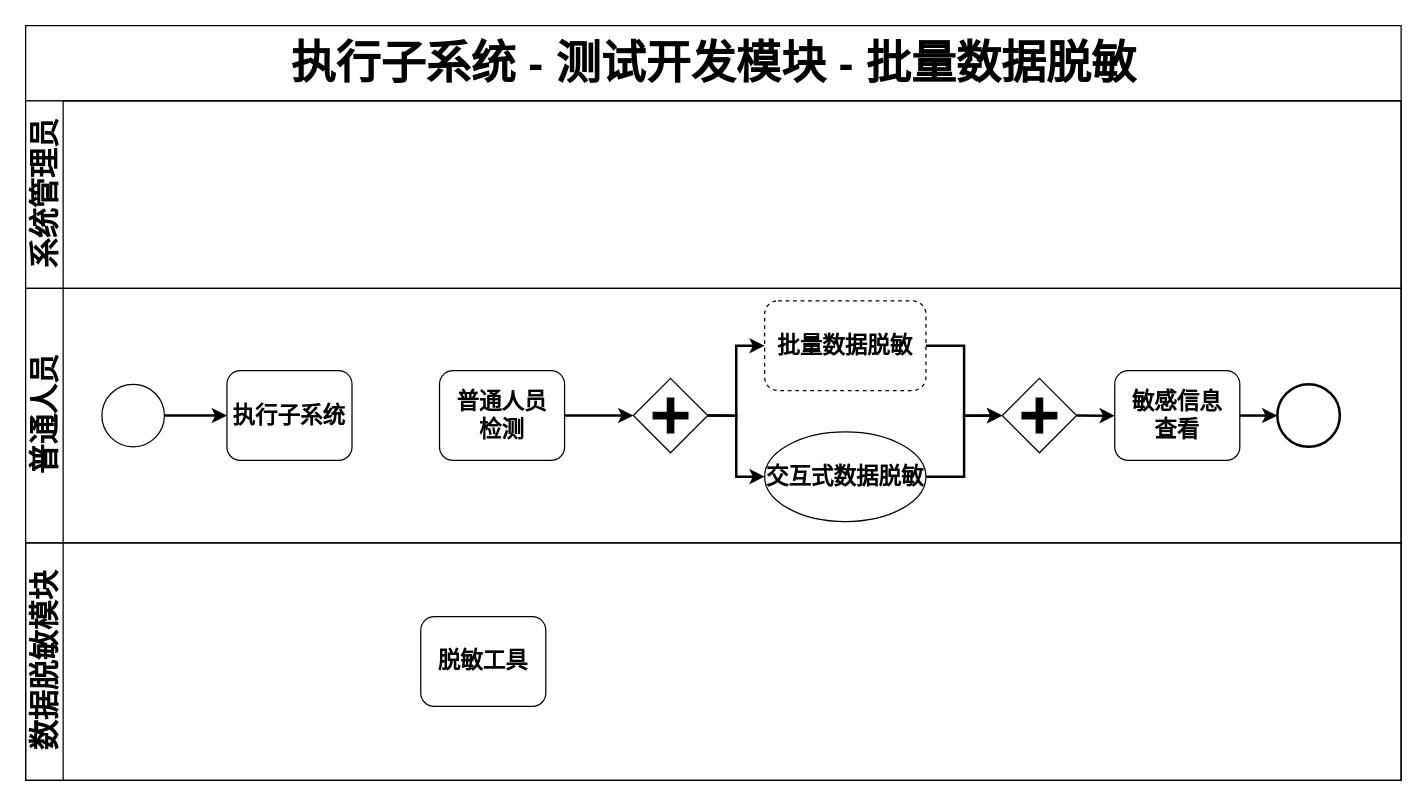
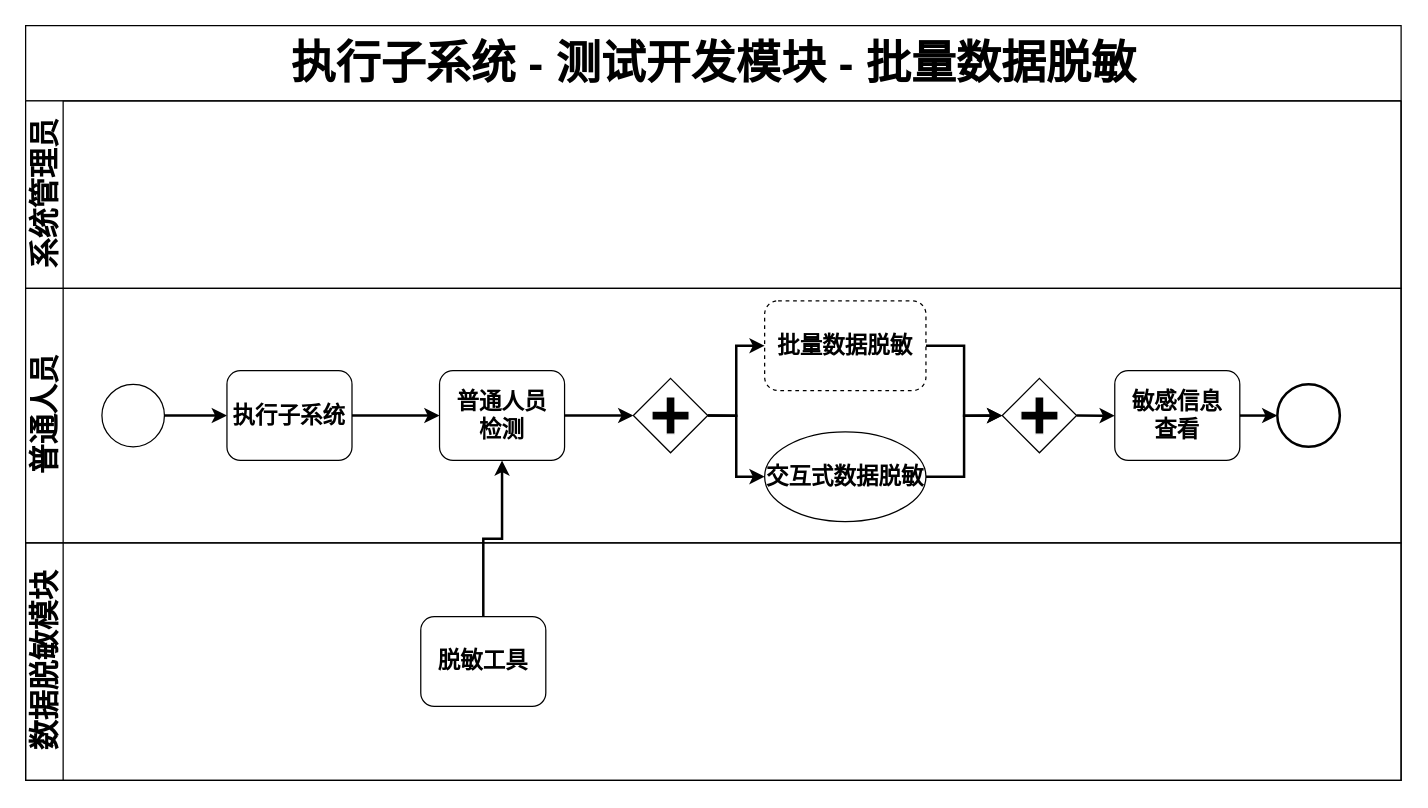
none -> (390, 415)
none -> (486, 538)
